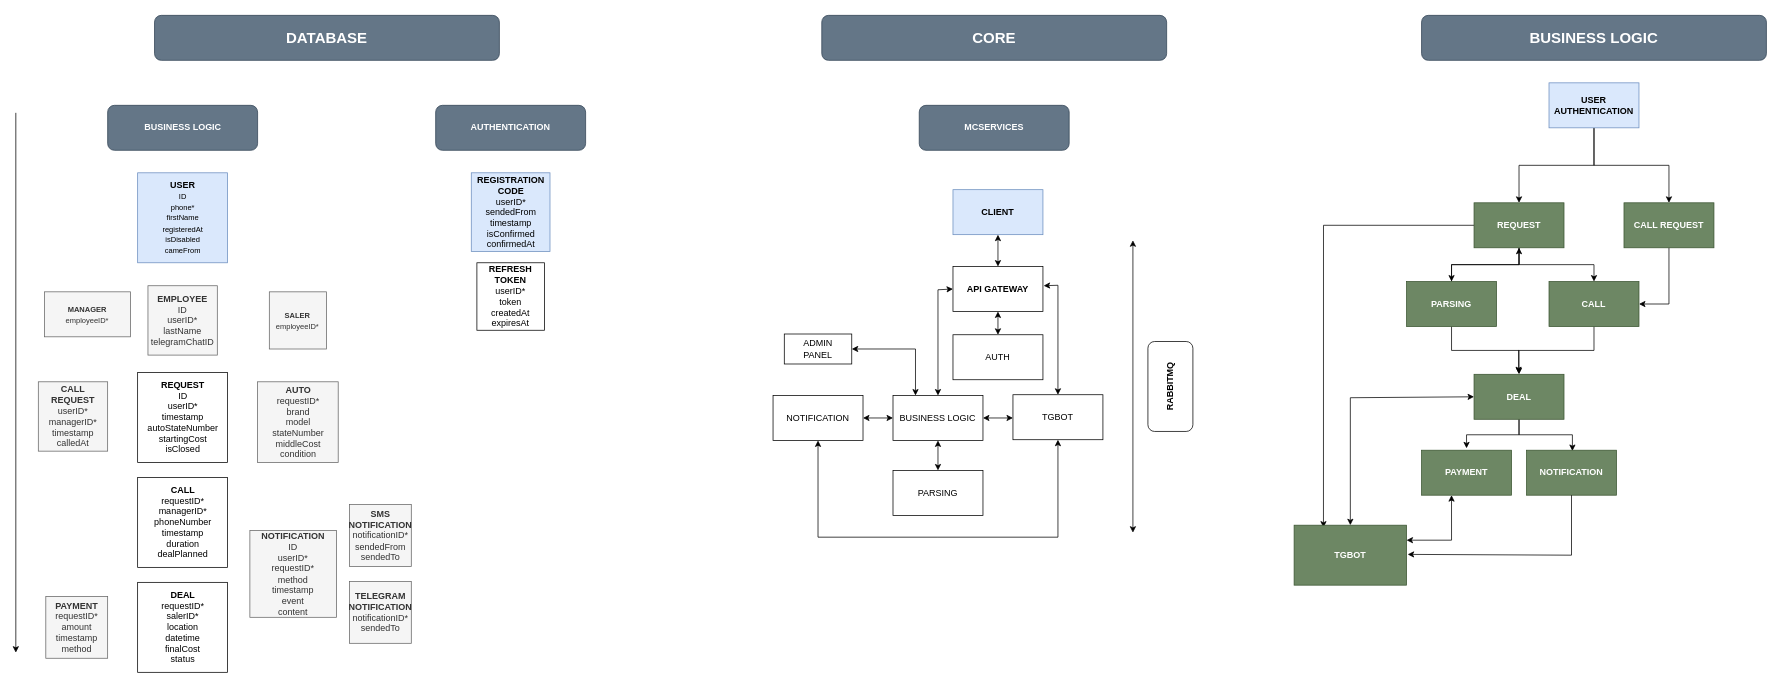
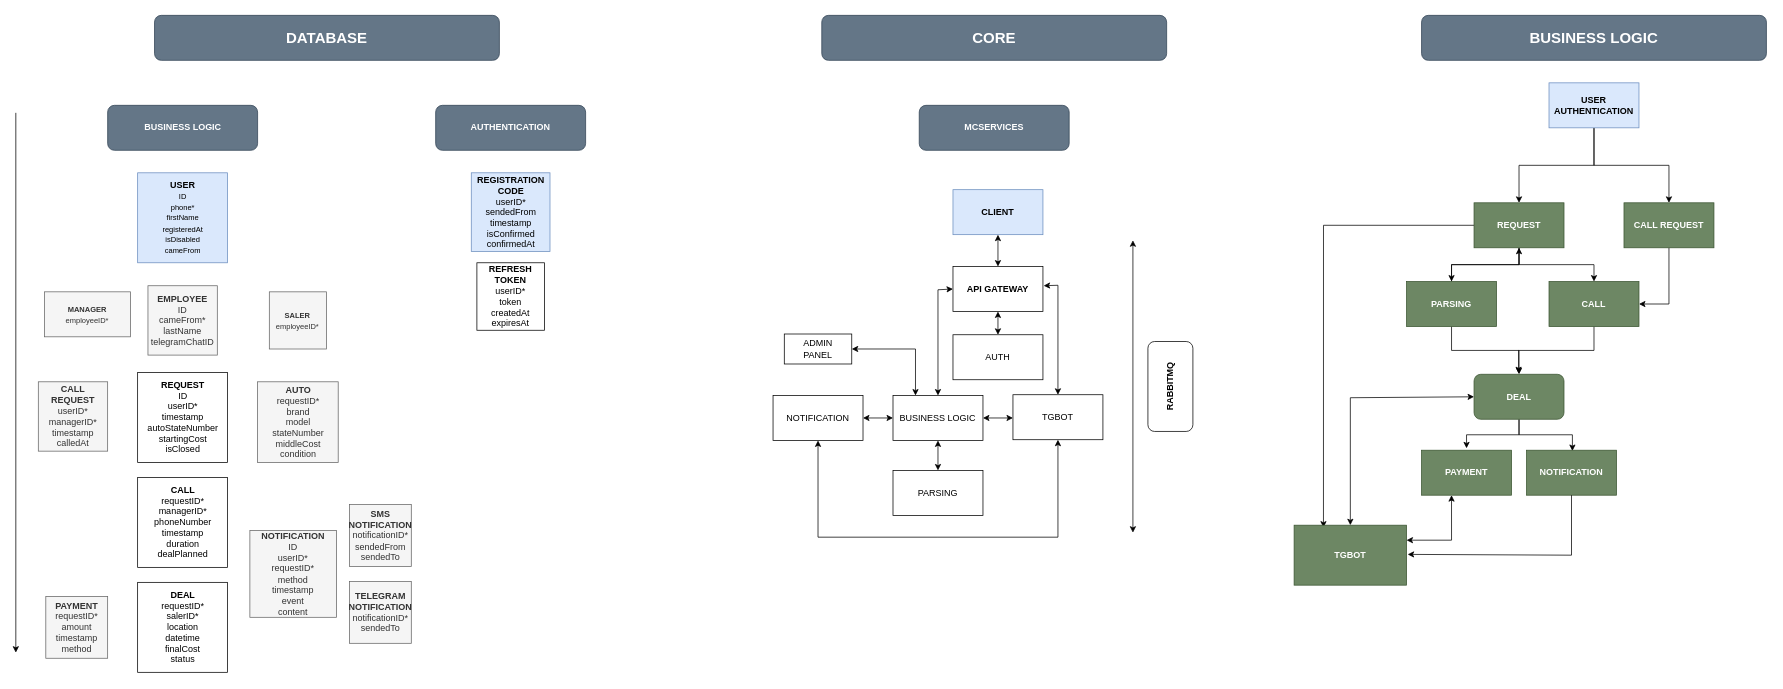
(182, 321) -> (182, 321)
(1519, 397) -> (1519, 397)
